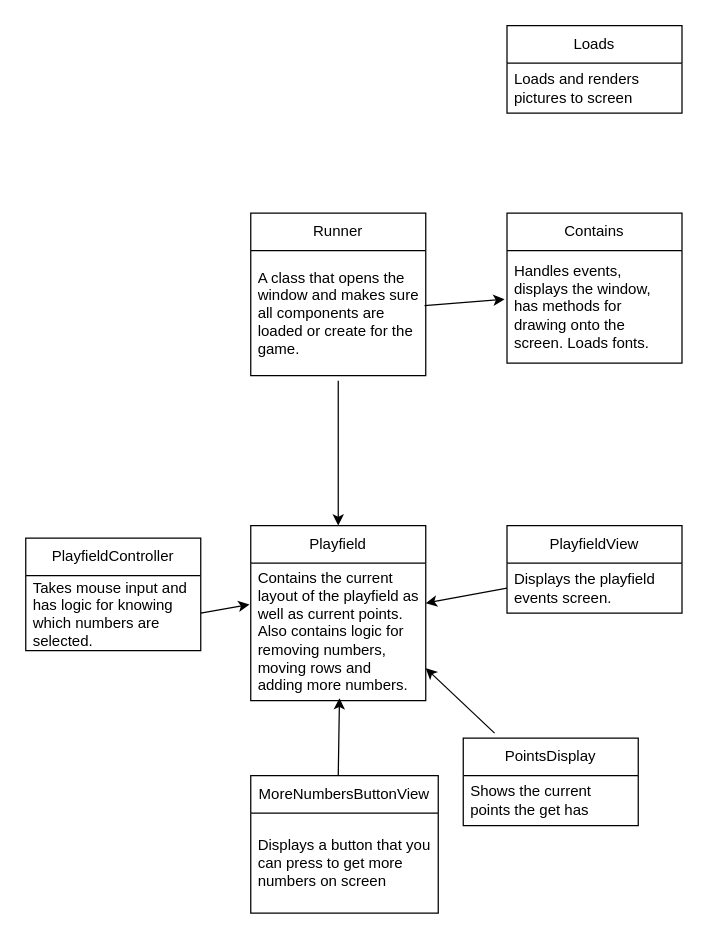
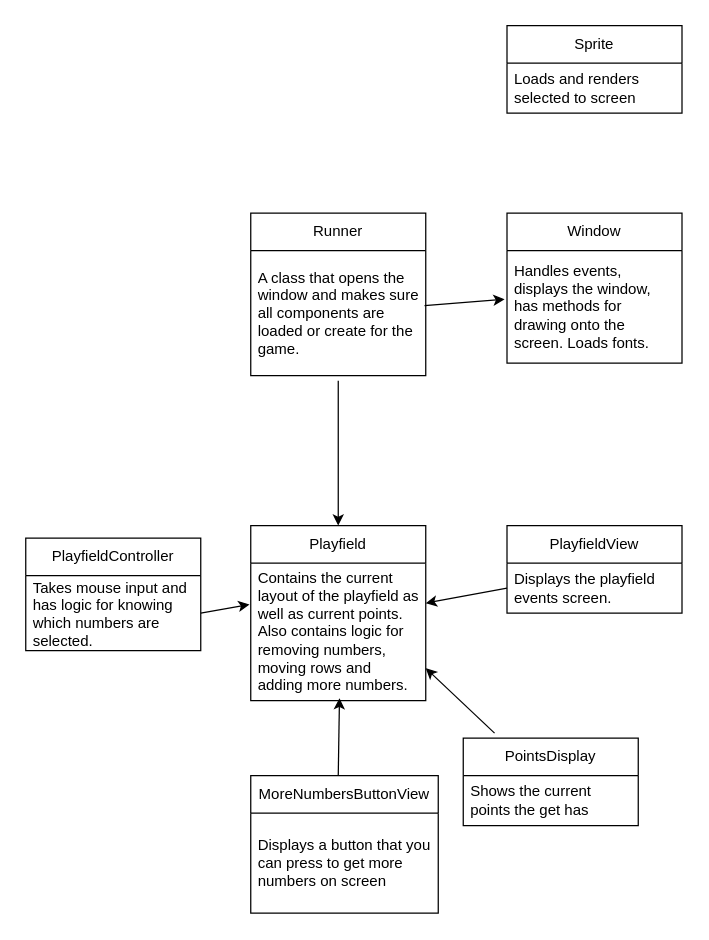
(594, 44) -> (594, 44)
(596, 88) -> (596, 88)
(594, 232) -> (594, 232)
